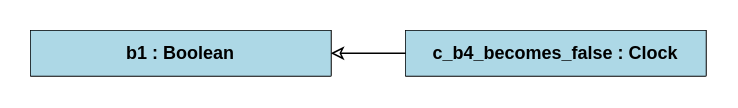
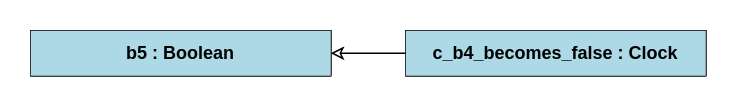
(181, 53) -> (181, 53)
